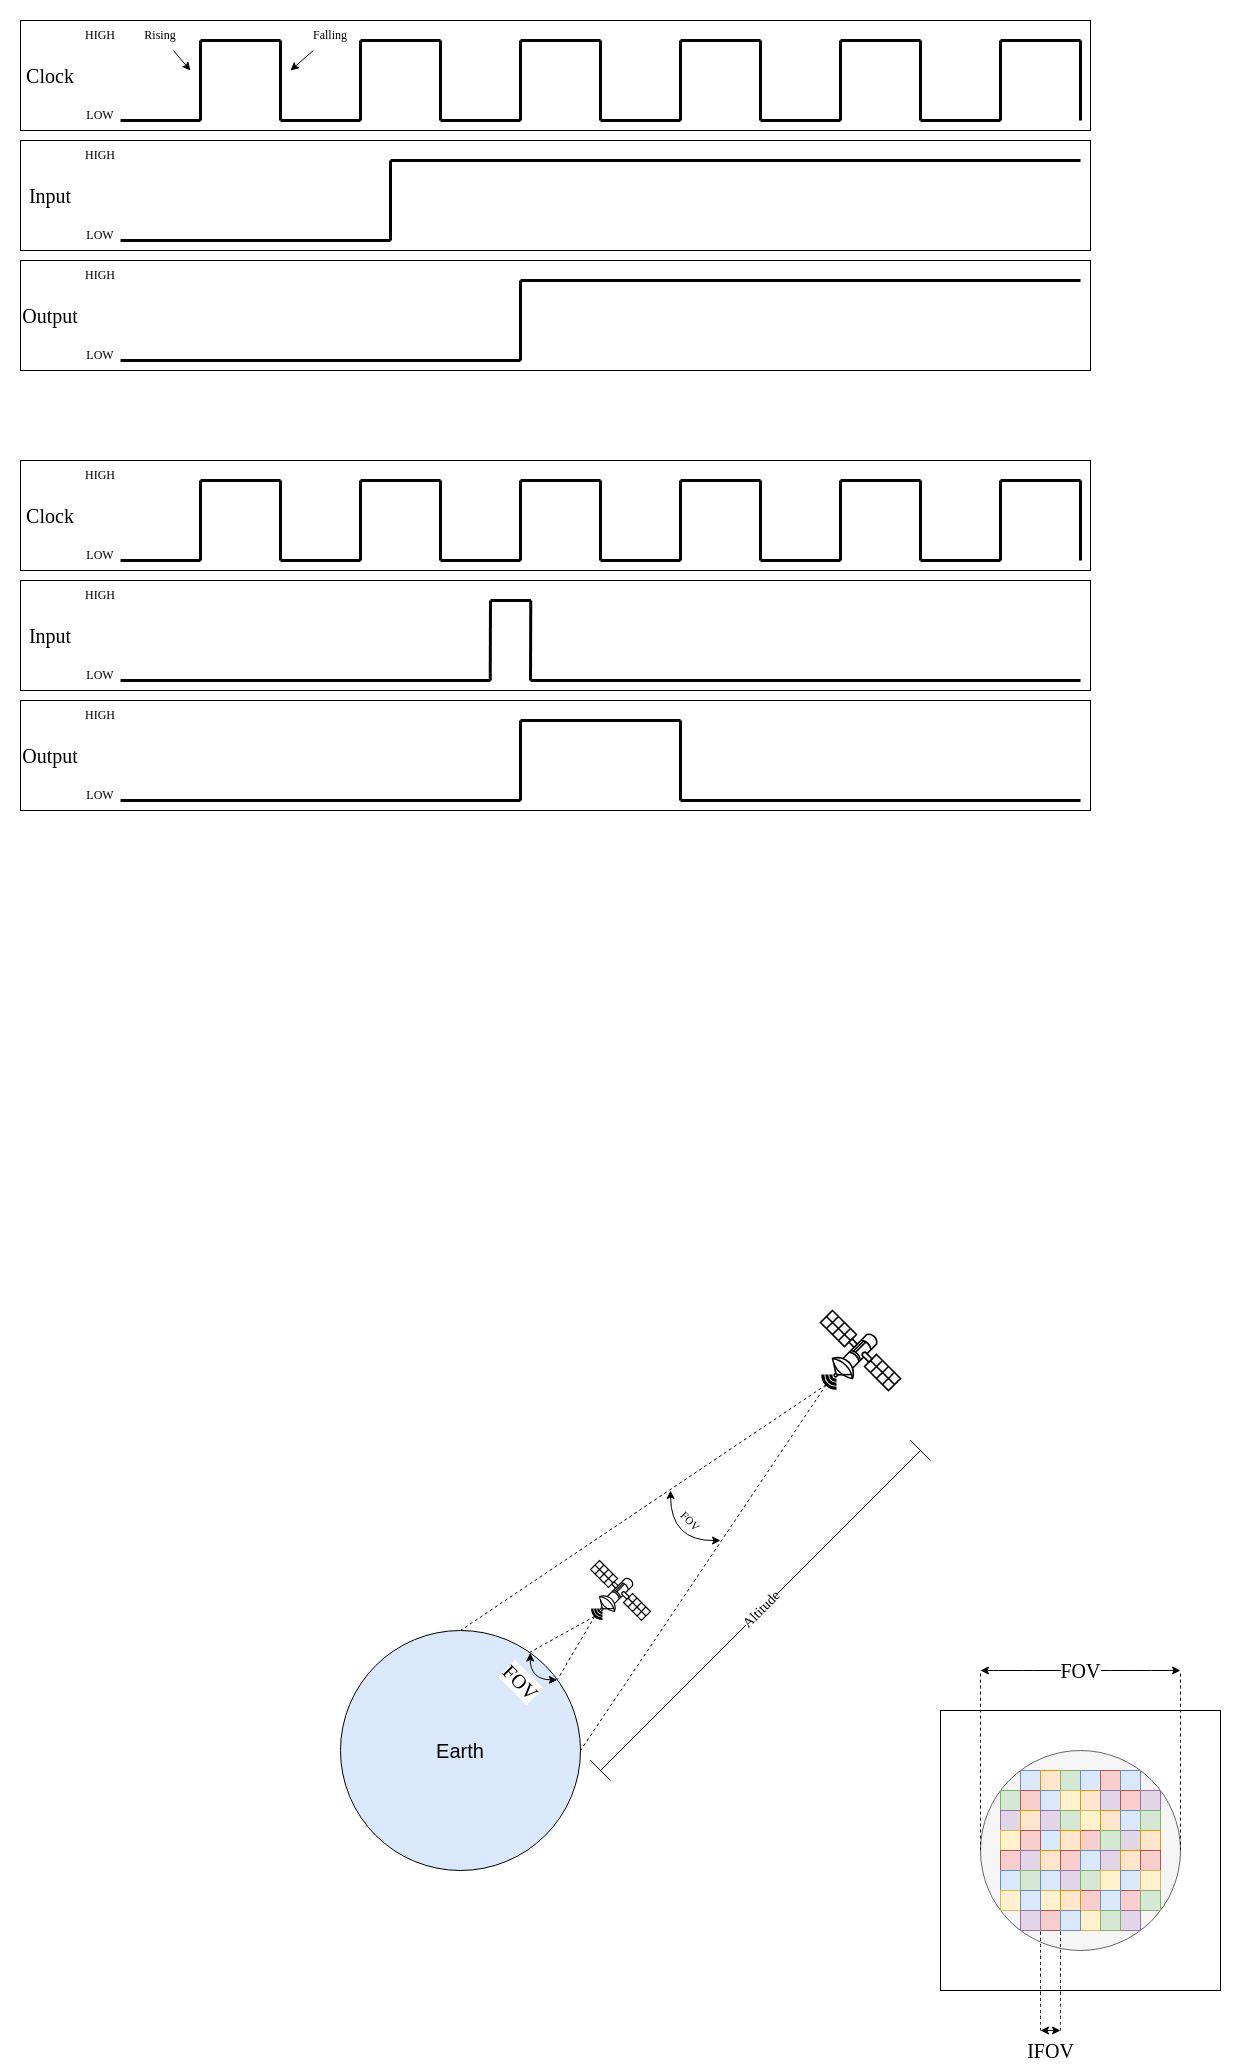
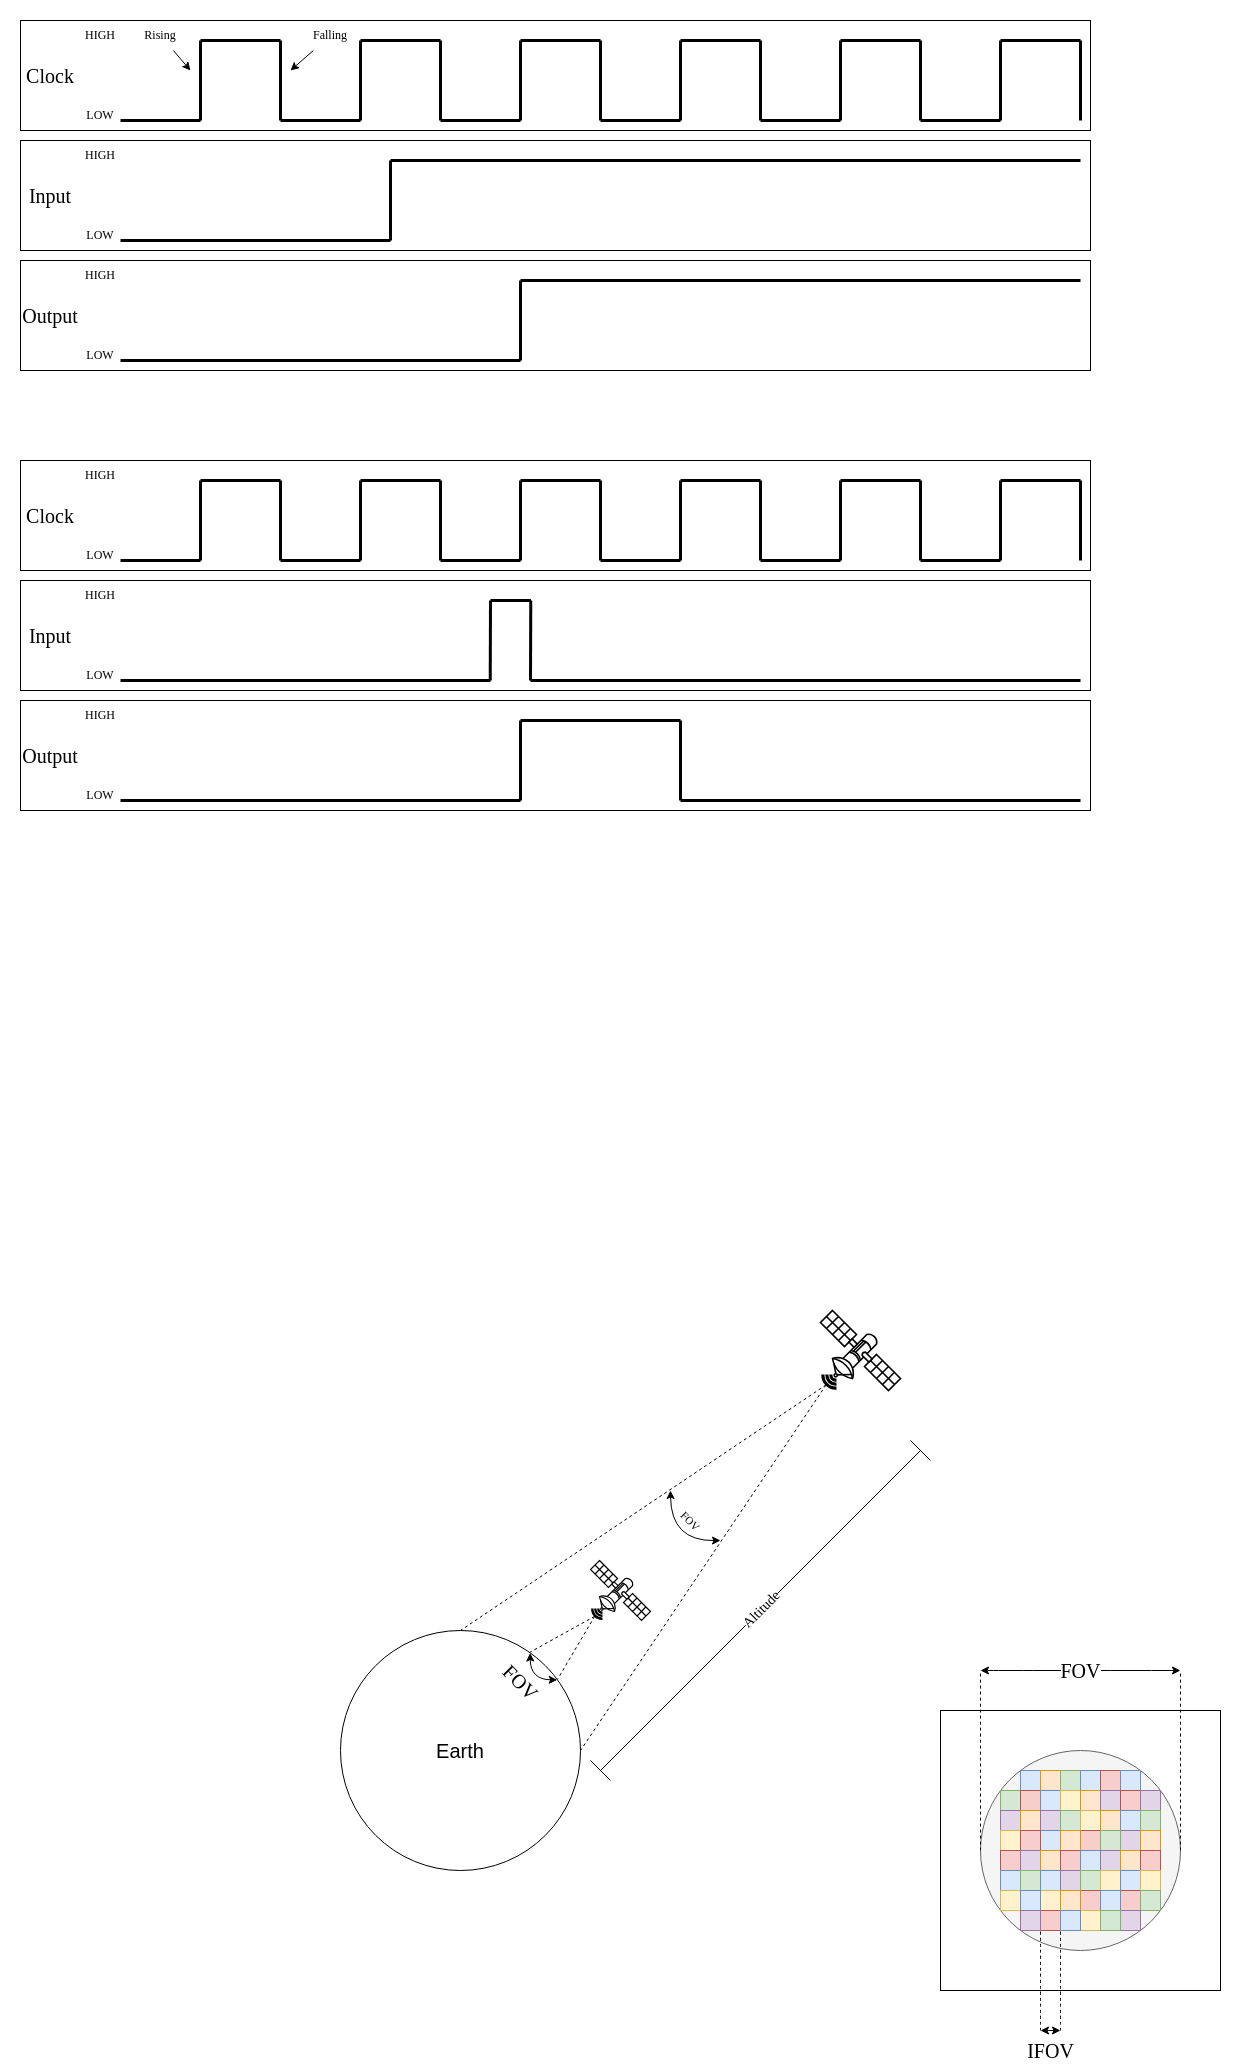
(461, 1751) -> (461, 1751)
